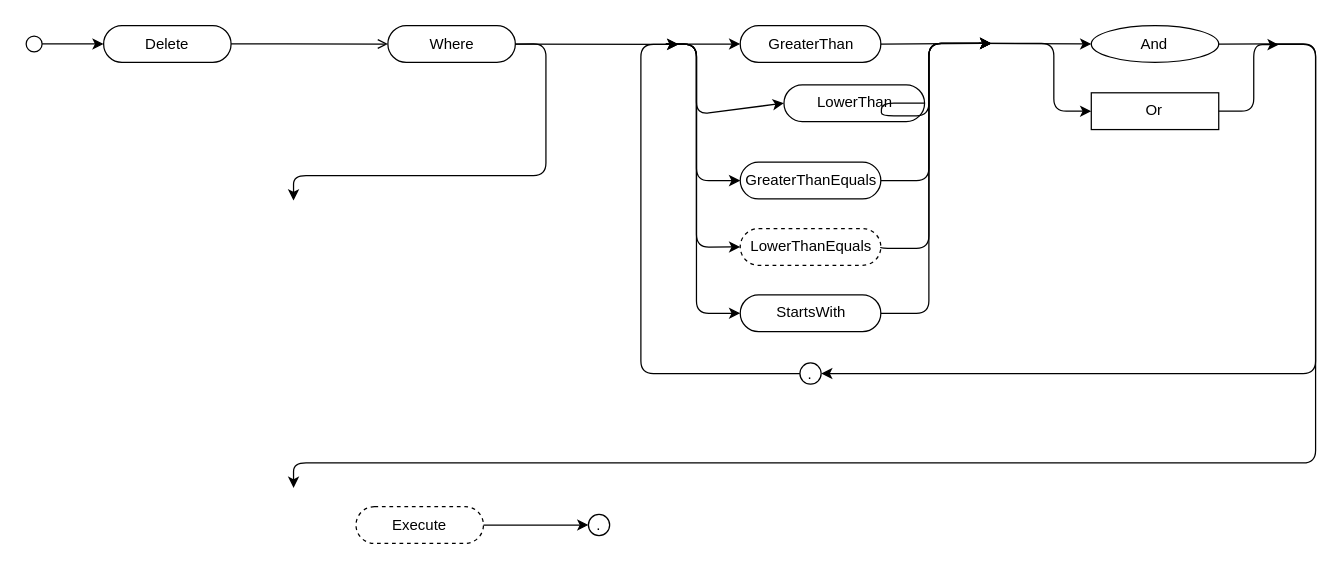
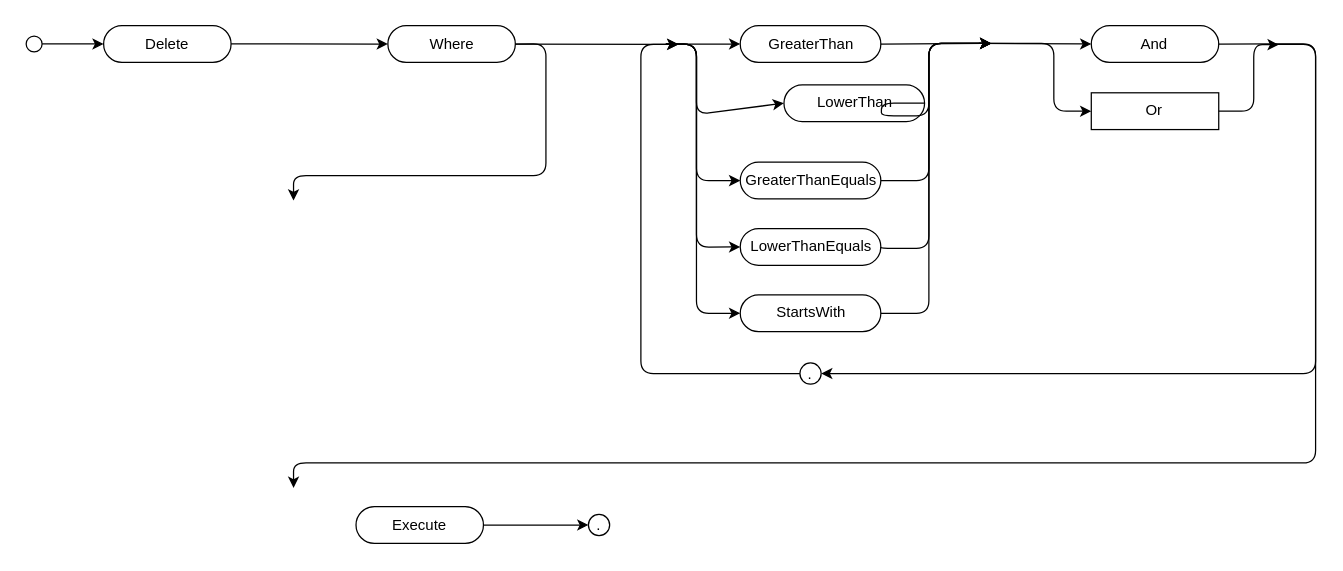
(379, 44) -> (378, 44)
(1155, 44) -> (1155, 44)
(810, 247) -> (810, 247)
(419, 525) -> (419, 525)
